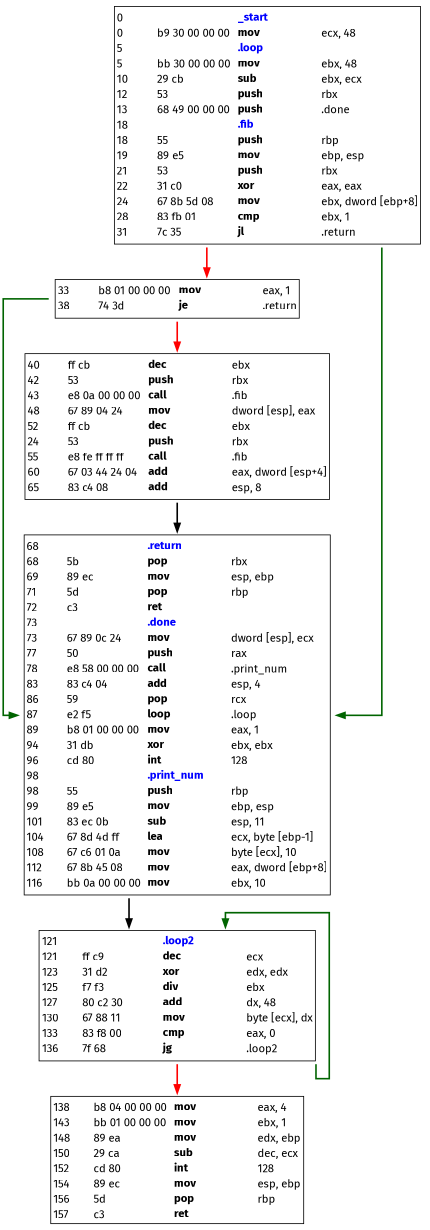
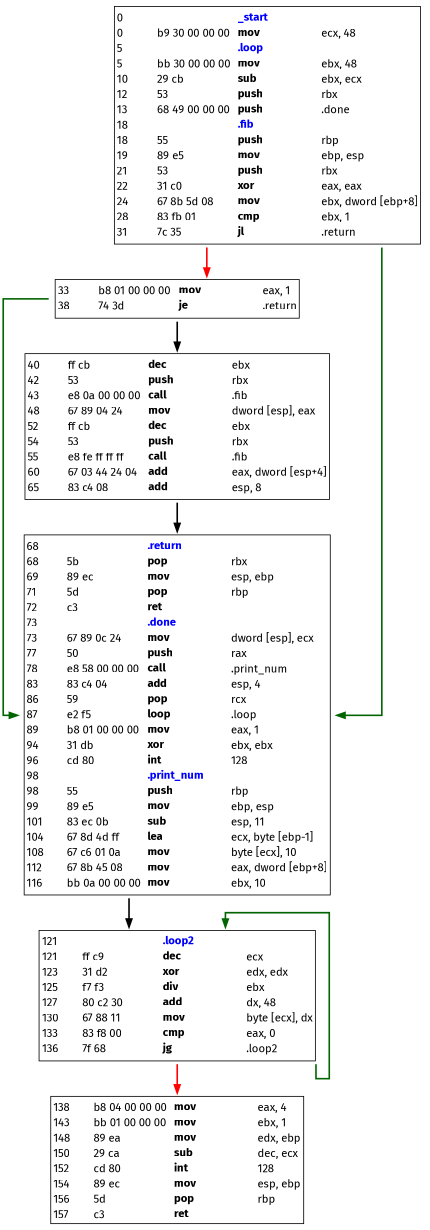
(177, 332) -> (177, 332)
(33, 442) -> (33, 442)
